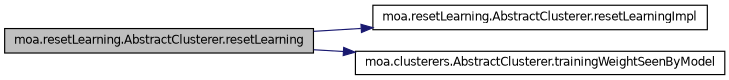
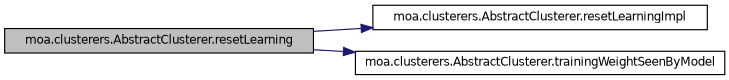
(540, 17) -> (540, 17)
(159, 41) -> (159, 41)
